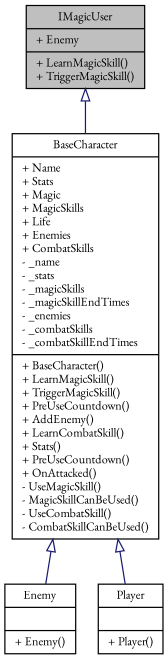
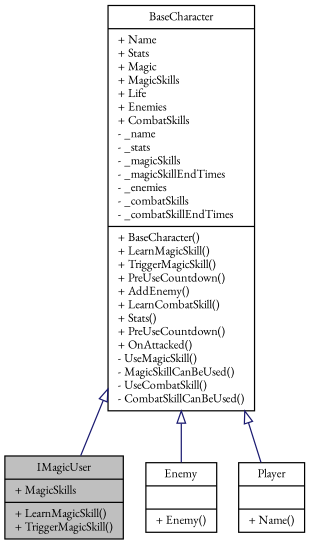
(58, 40) -> (46, 490)
(85, 117) -> (92, 428)
(131, 642) -> (272, 520)
